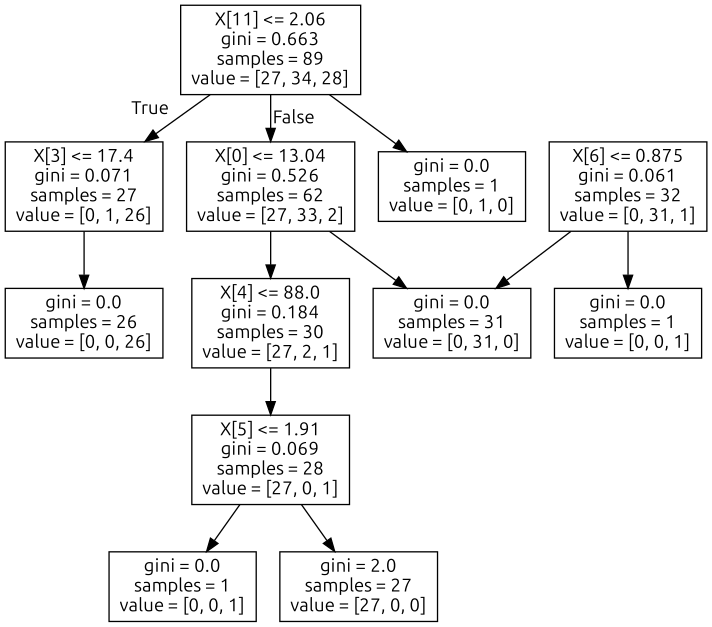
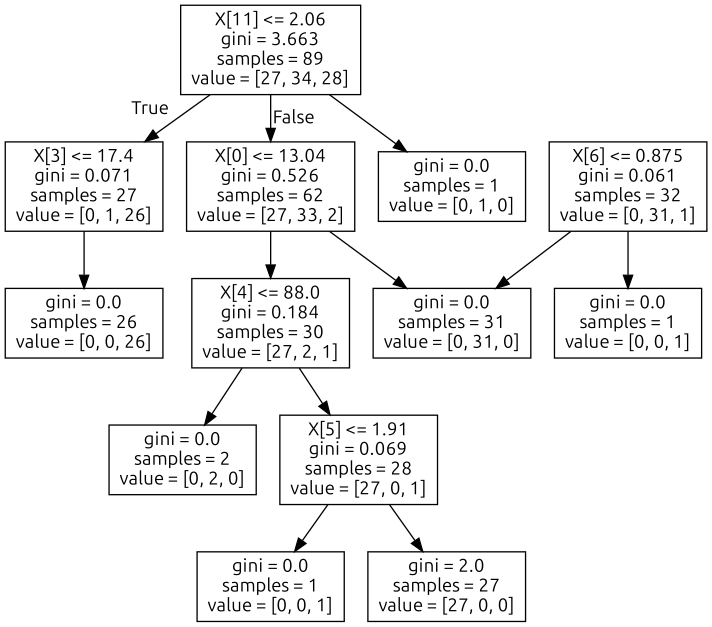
(271, 50) -> (271, 50)
none -> (183, 460)
